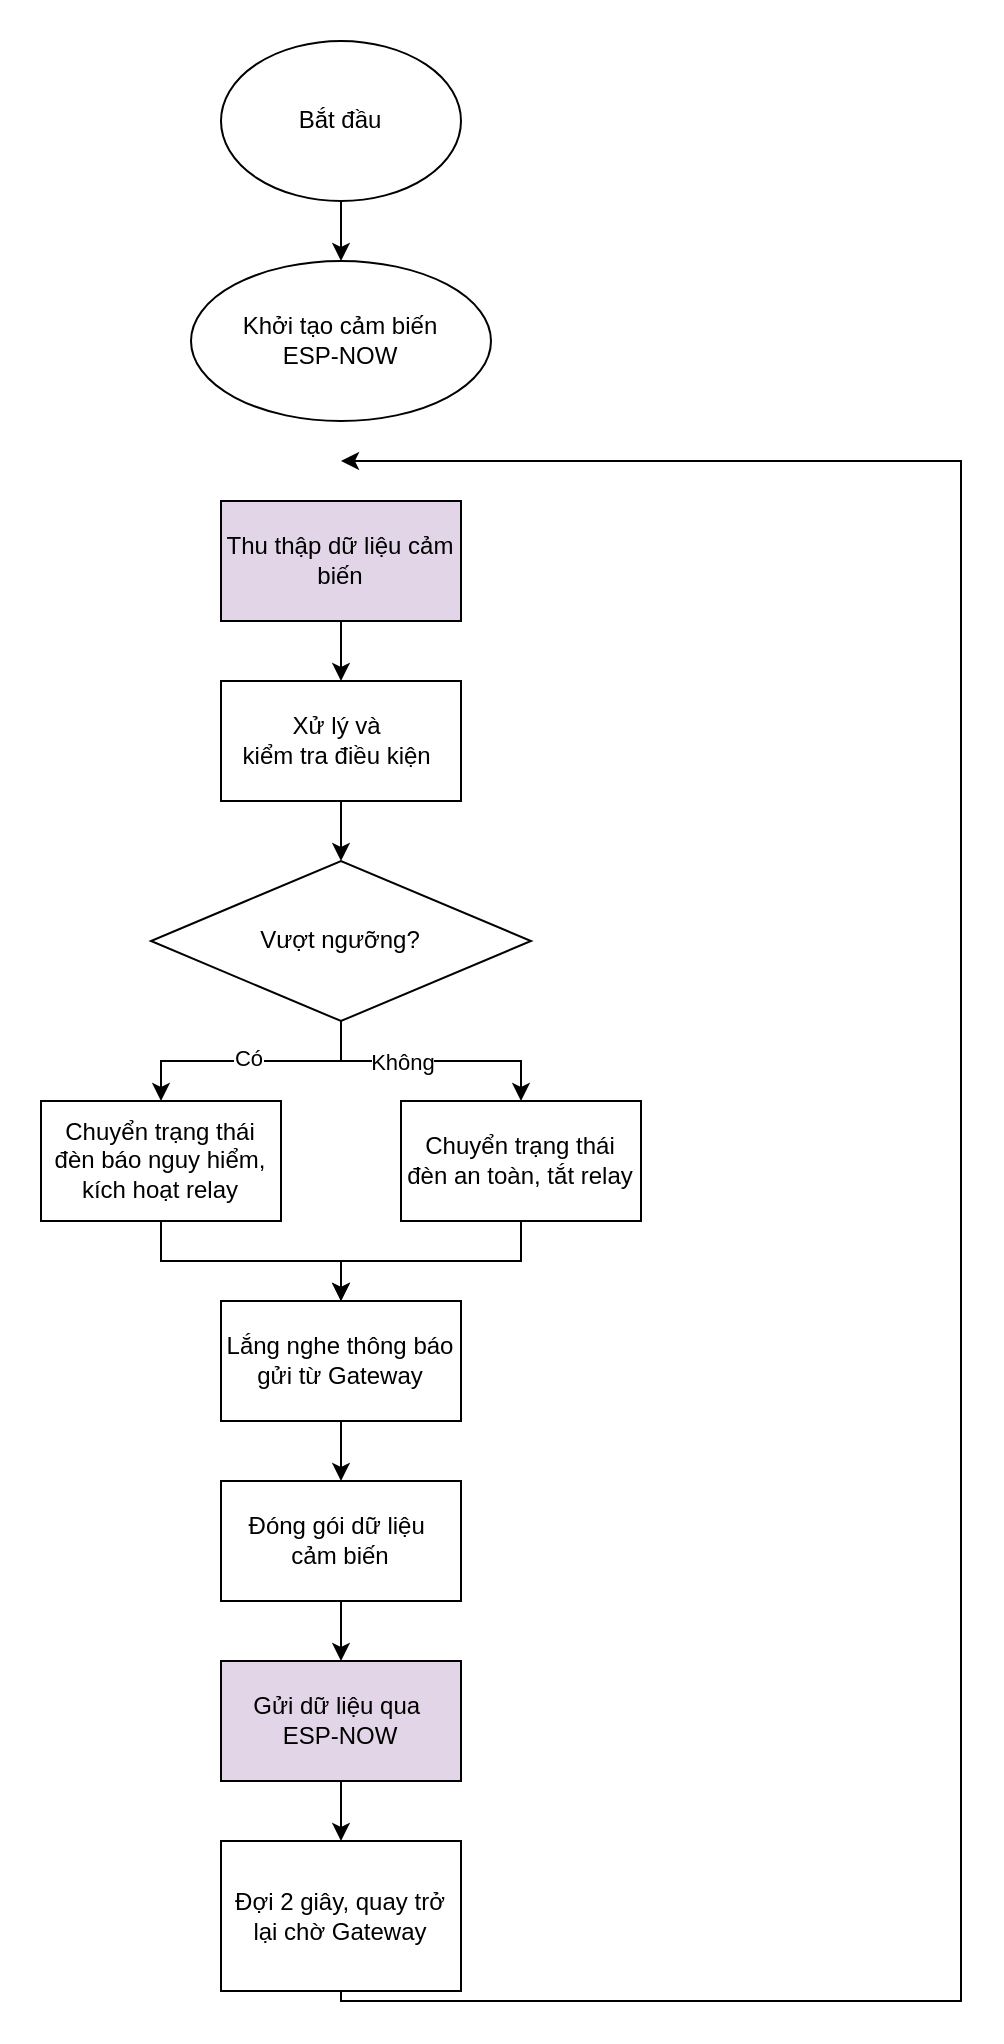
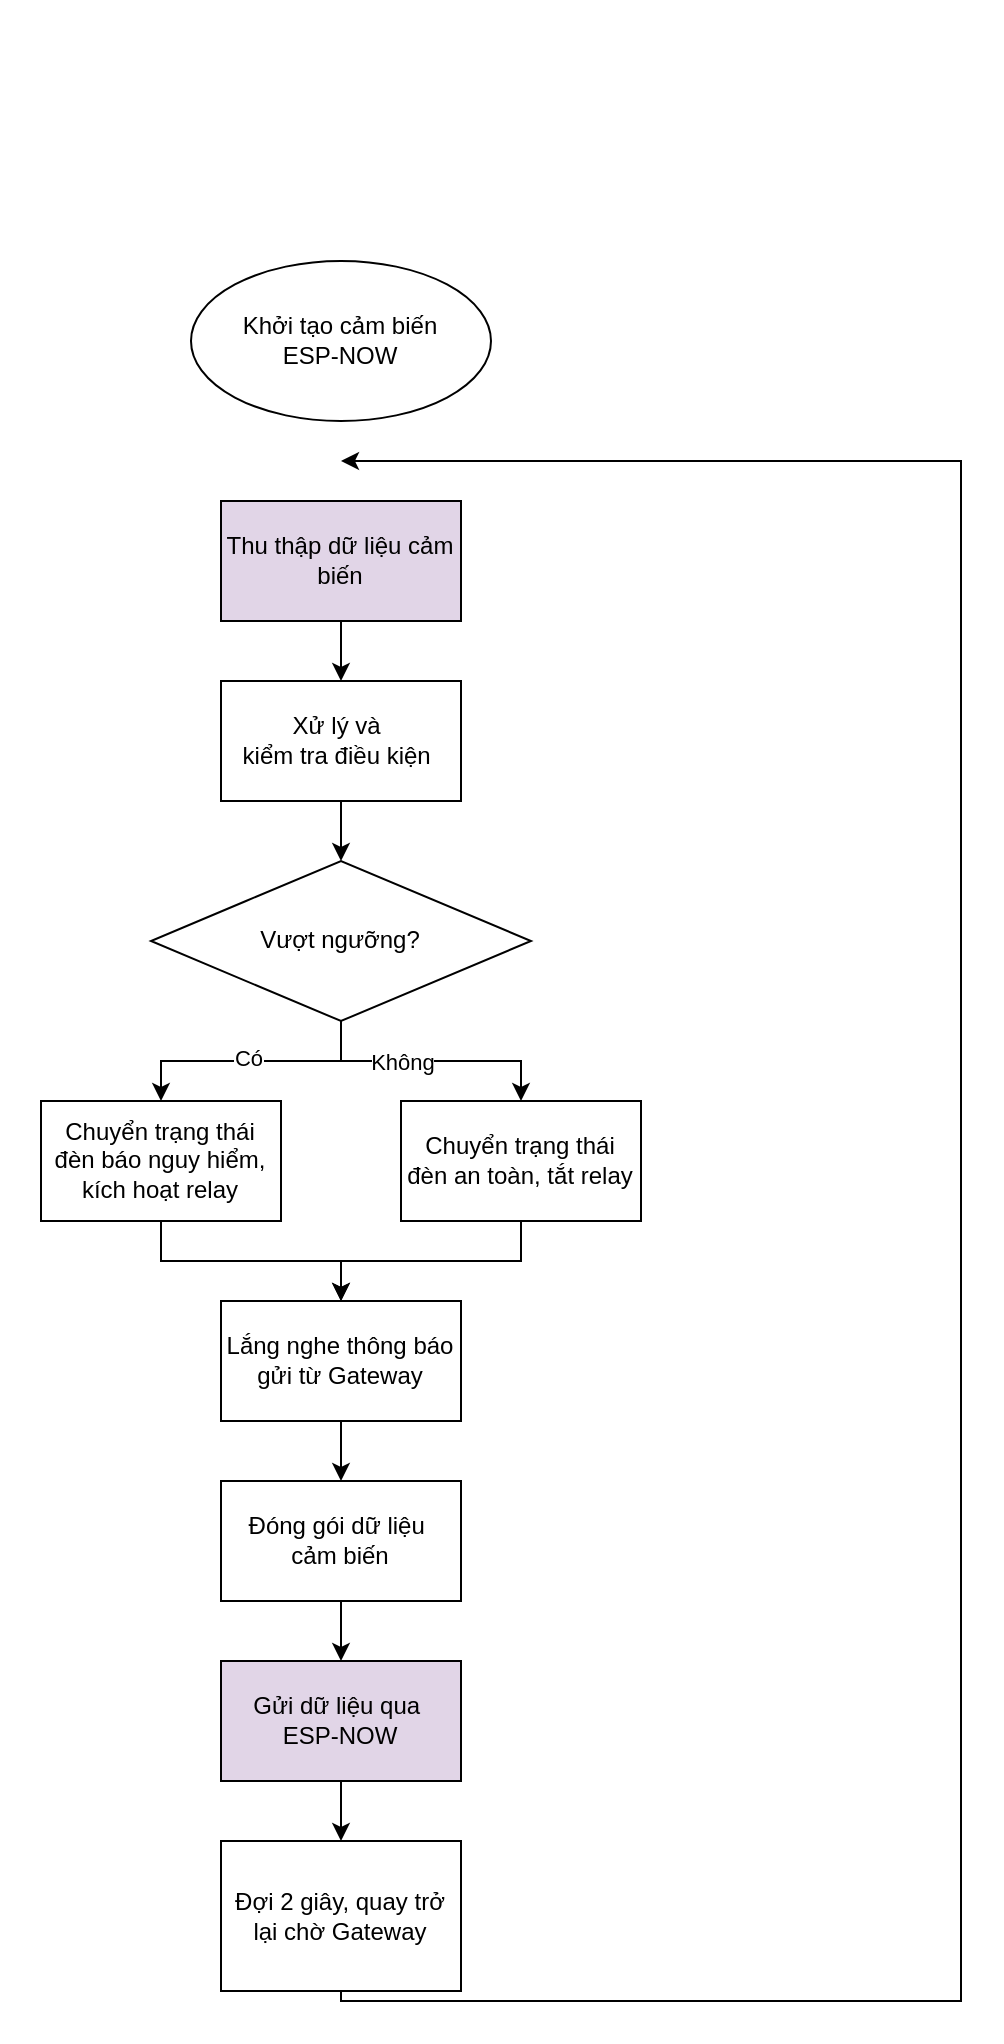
(341, 121) -> none
(341, 238) -> none
